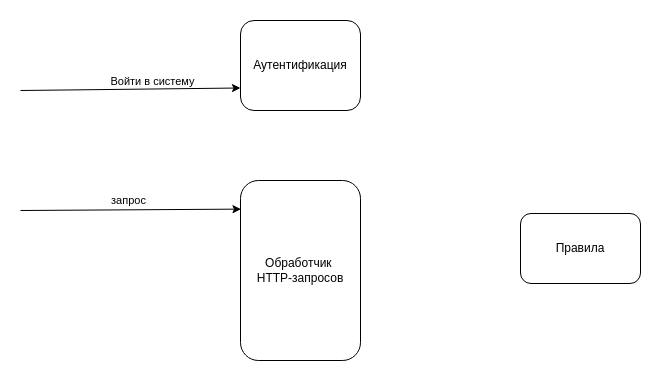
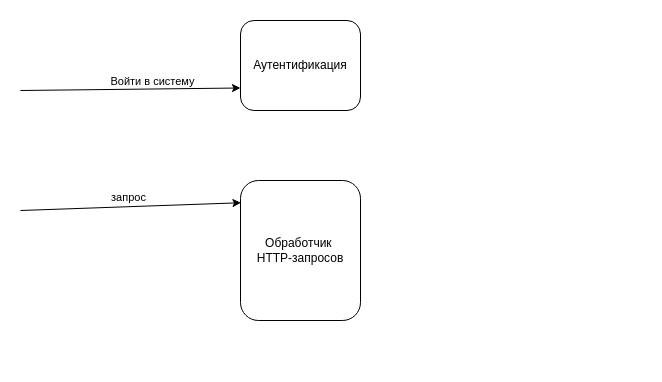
(581, 249) -> none
(301, 271) -> (301, 251)
